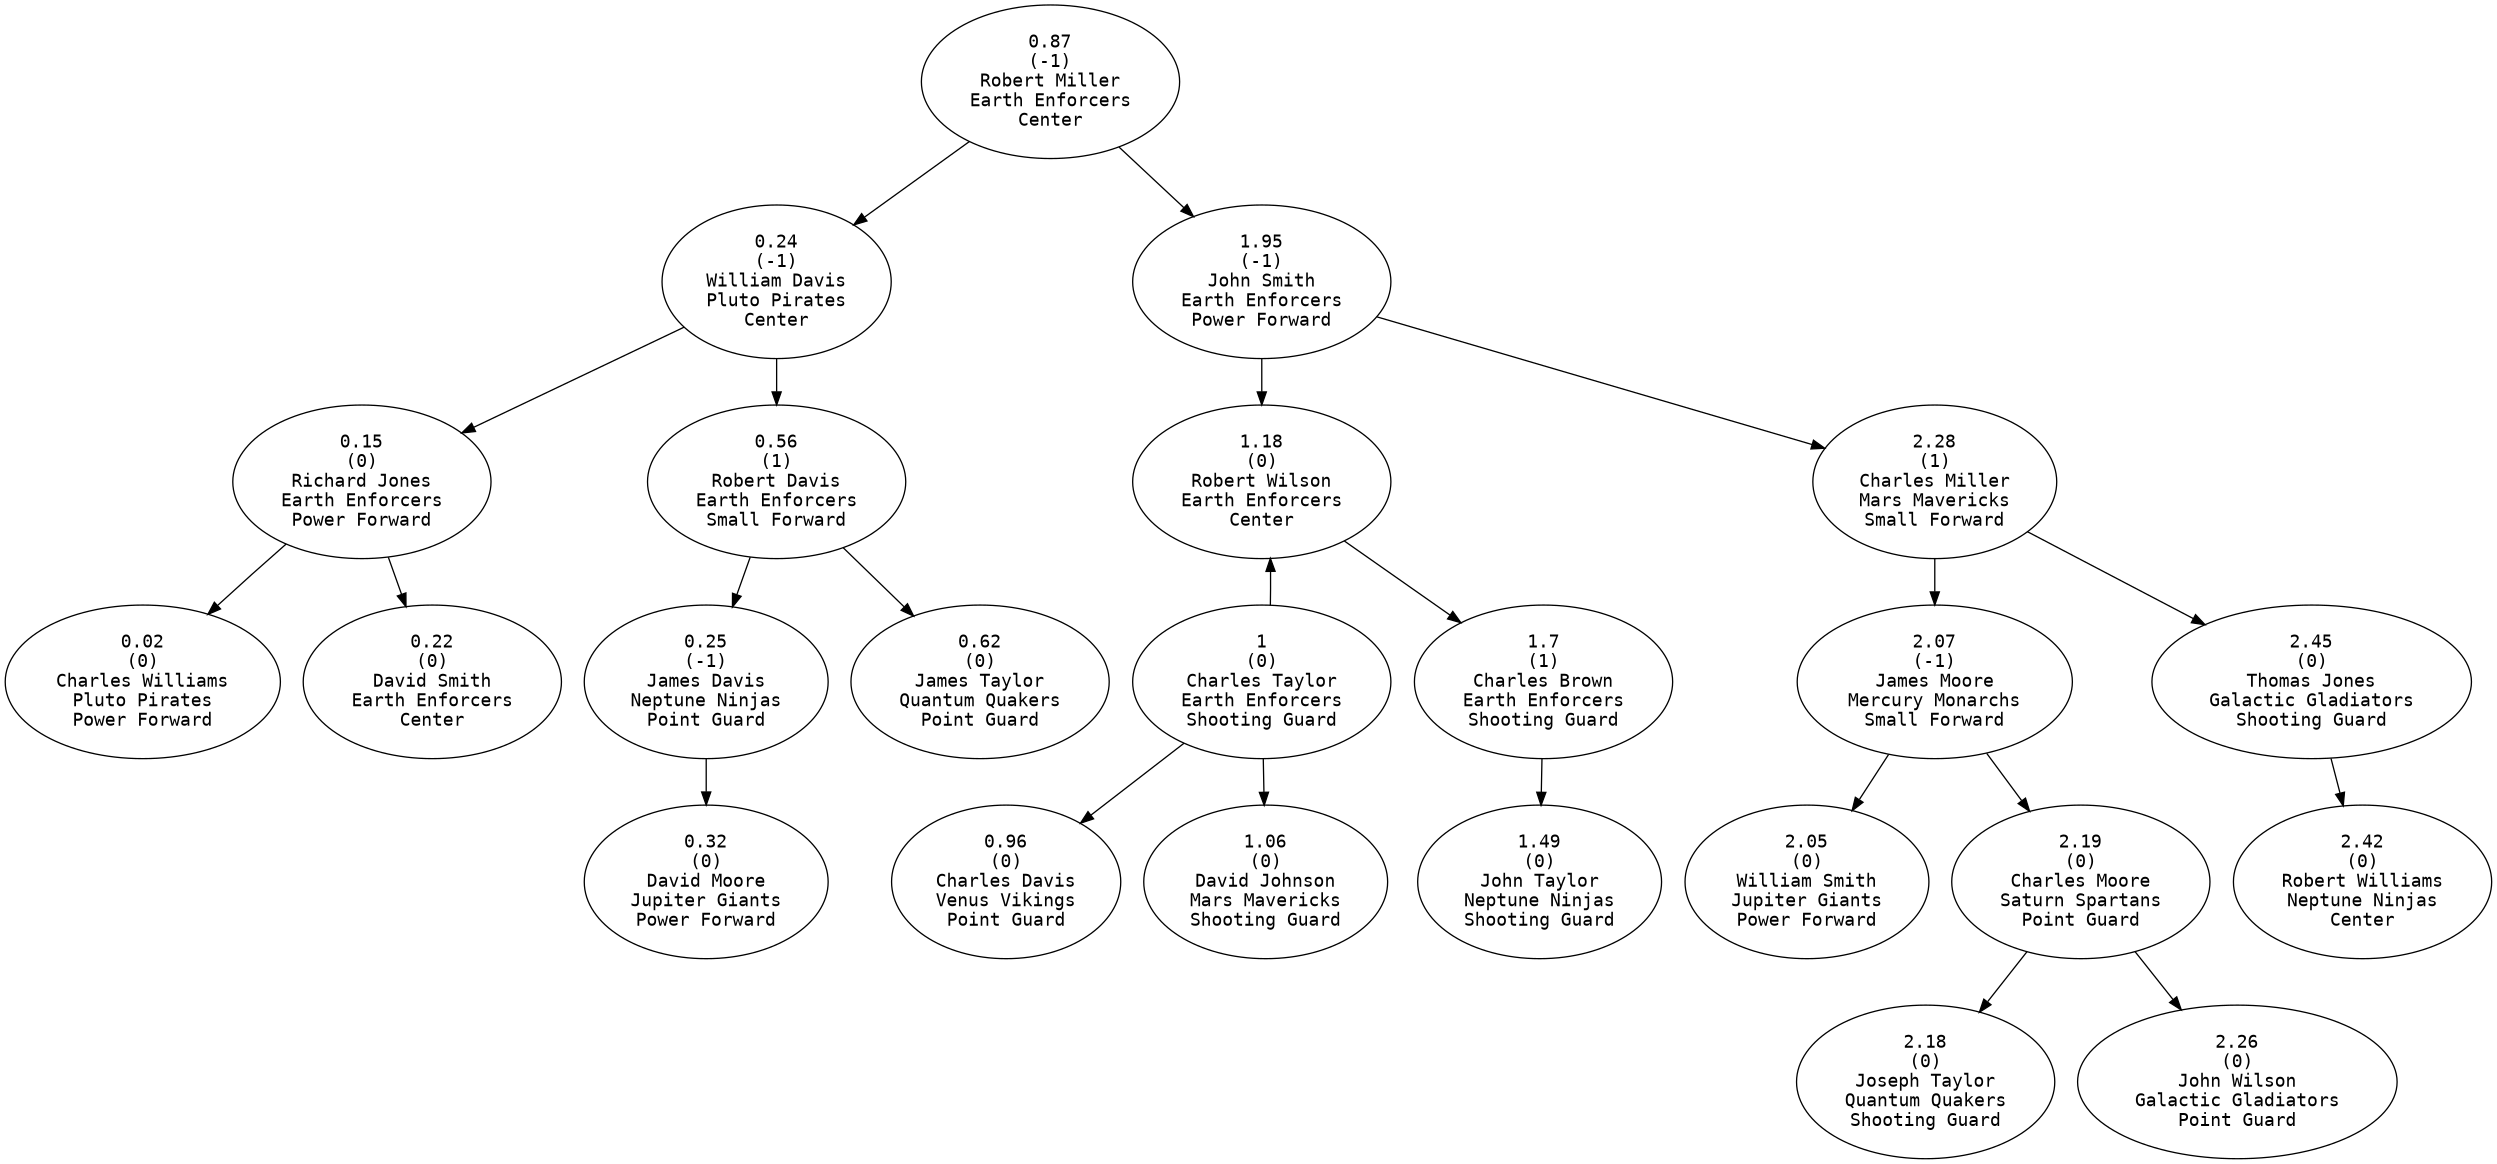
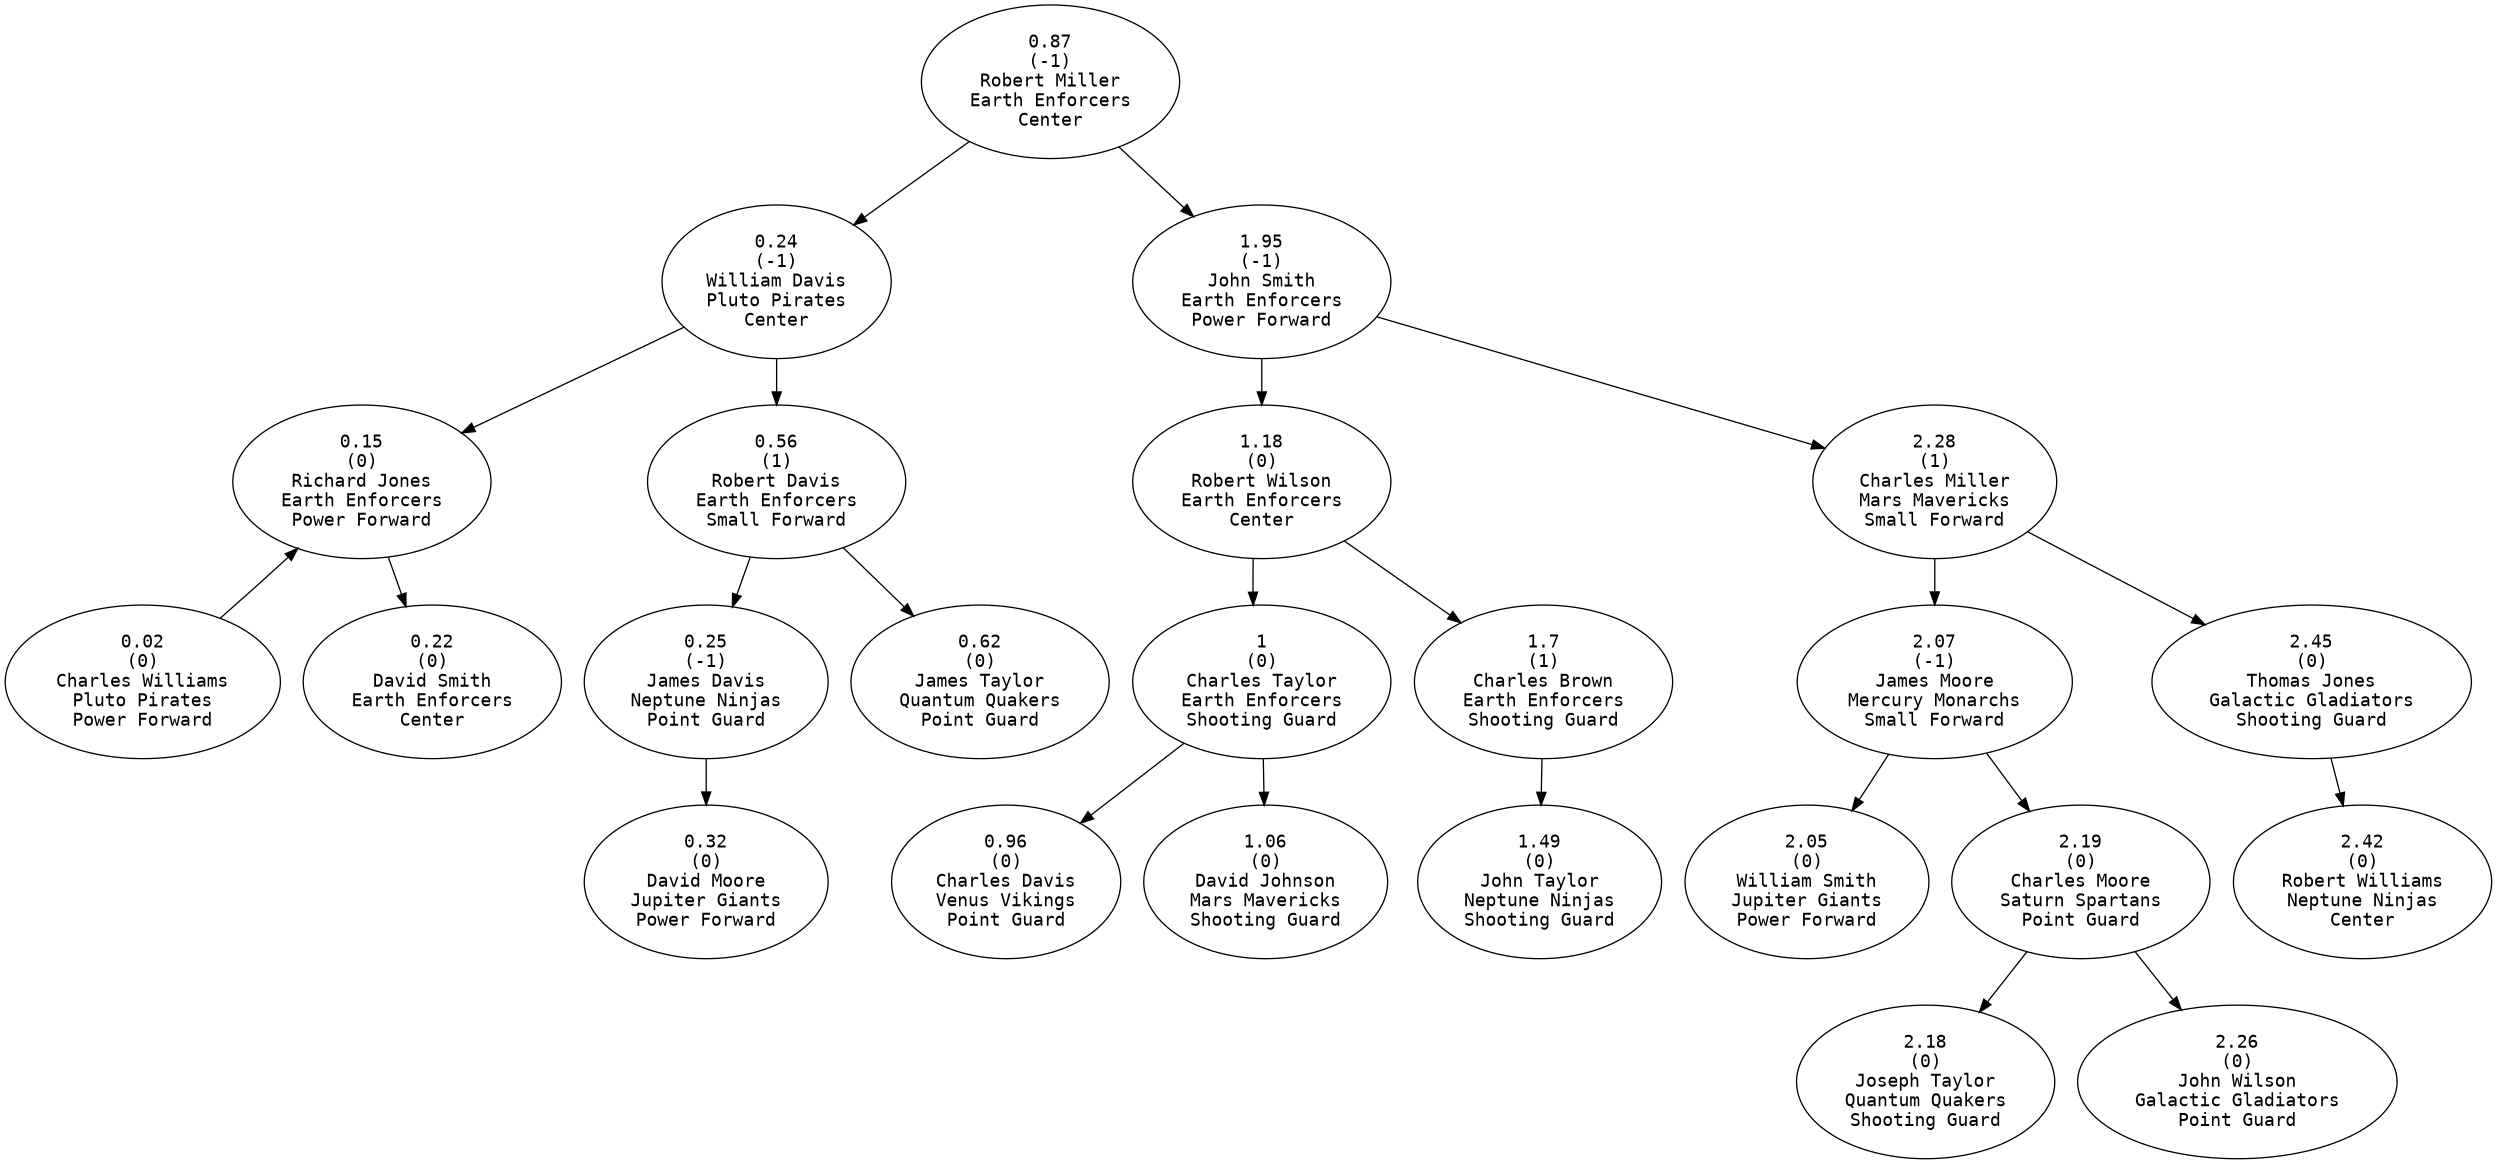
(252, 574) -> (254, 588)
(1271, 588) -> (1253, 575)
